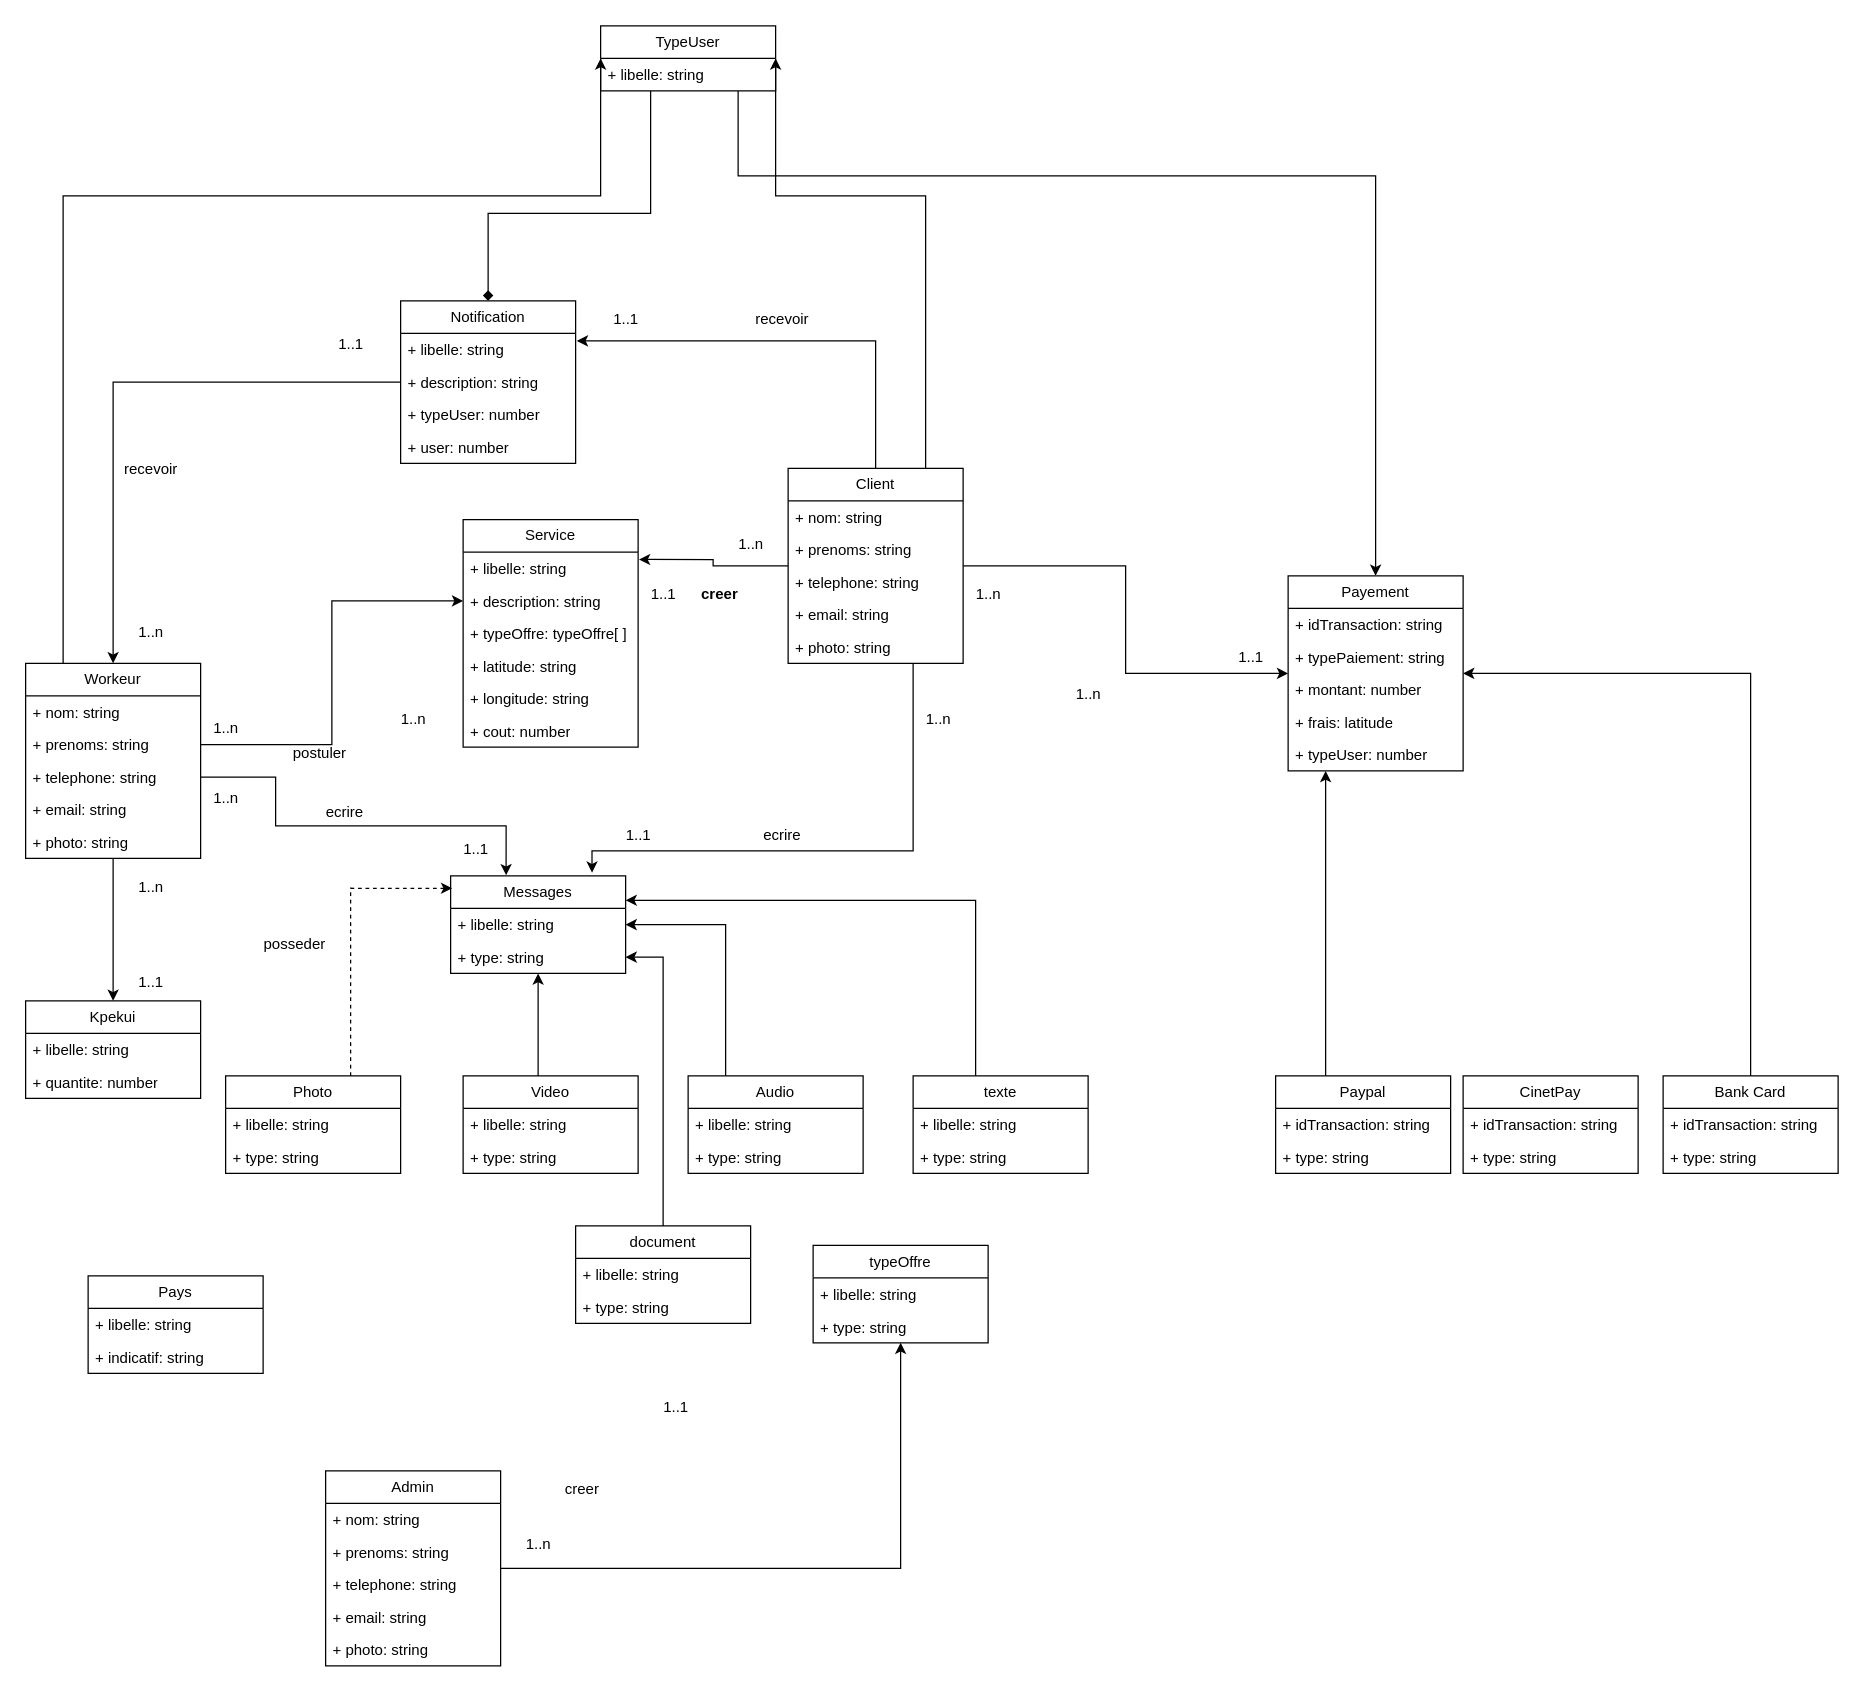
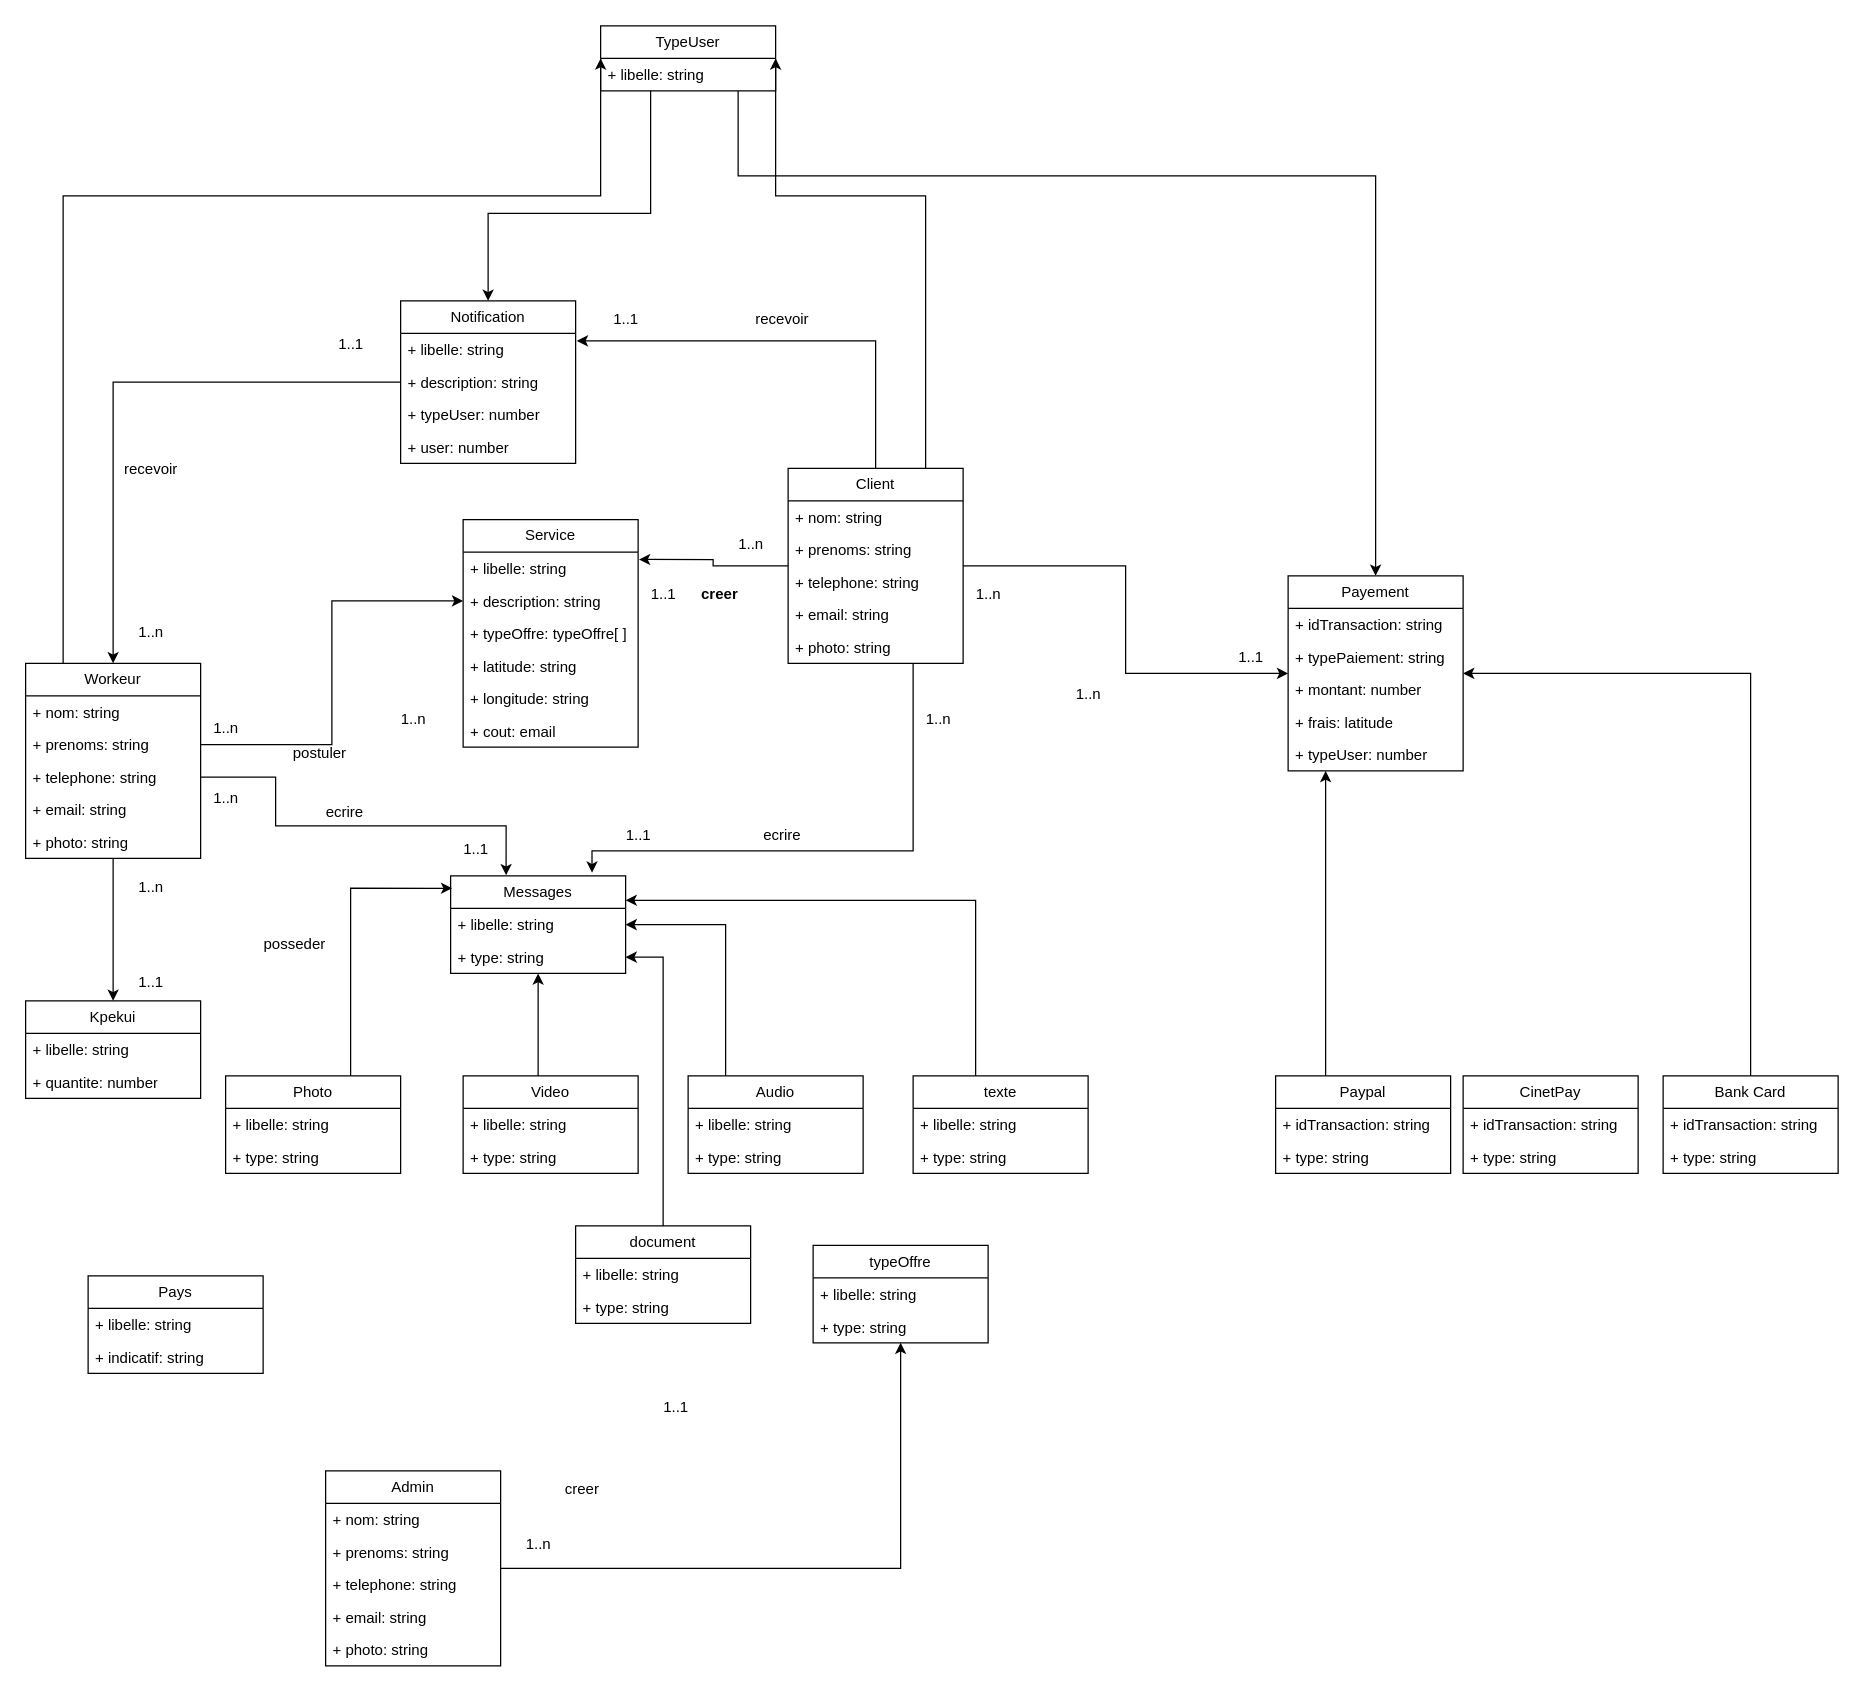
(488, 290) -> (488, 291)
(524, 732) -> (515, 732)
(351, 935) -> (351, 935)
